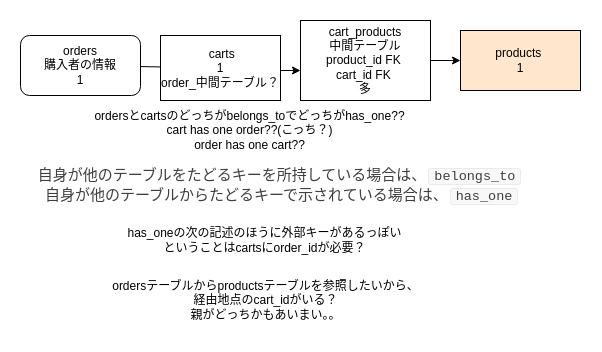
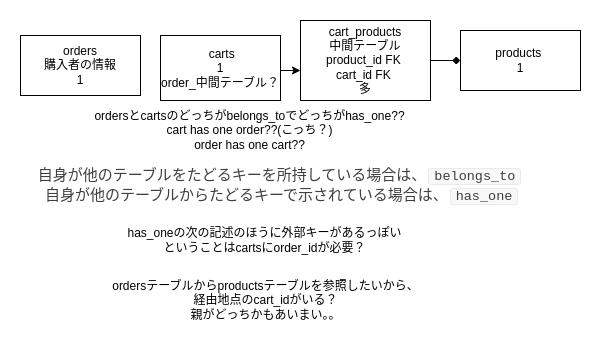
(452, 61) -> (452, 61)
(521, 61) -> (521, 61)
(81, 66) -> (81, 66)
(151, 67) -> none
